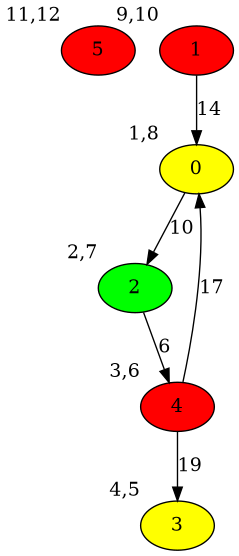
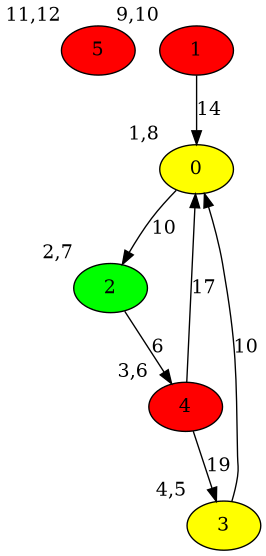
none -> (234, 353)
